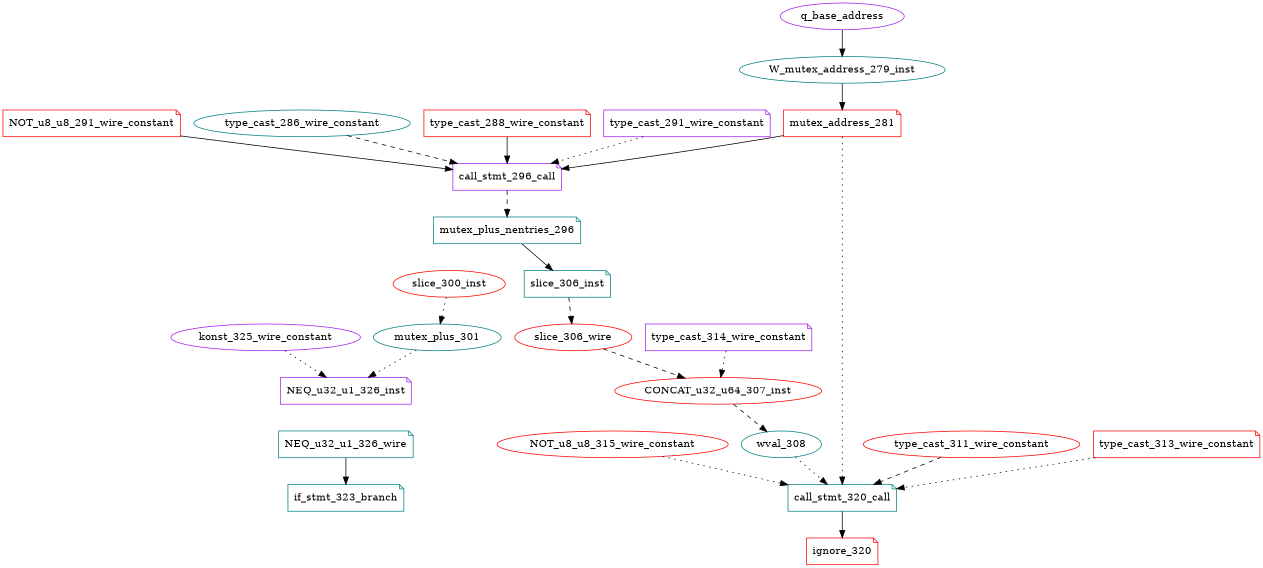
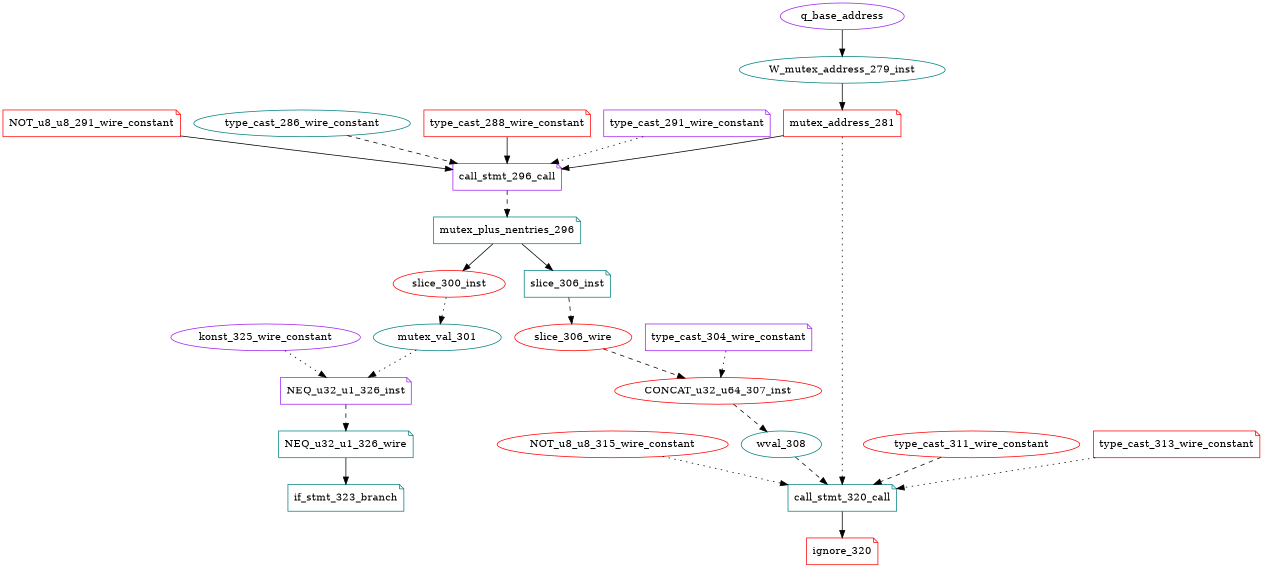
none -> (481, 255)
(437, 337) -> (437, 337)
(729, 337) -> (729, 337)
none -> (346, 414)
(809, 468) -> (809, 468)
